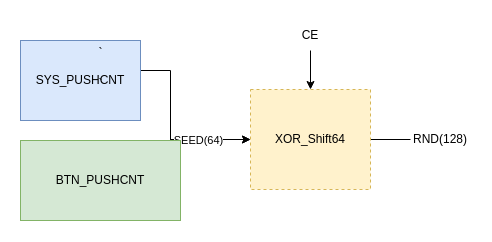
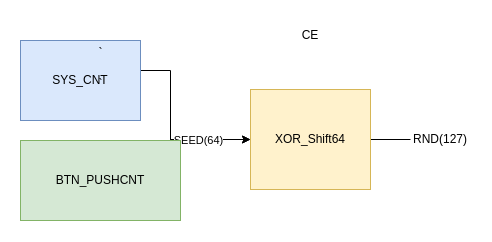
(311, 68) -> none
(81, 81) -> (81, 81)
(311, 140) -> (311, 140)
(441, 140) -> (441, 140)
